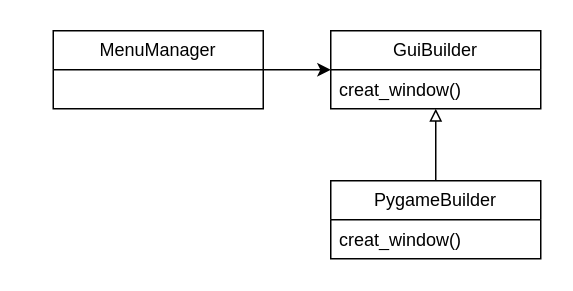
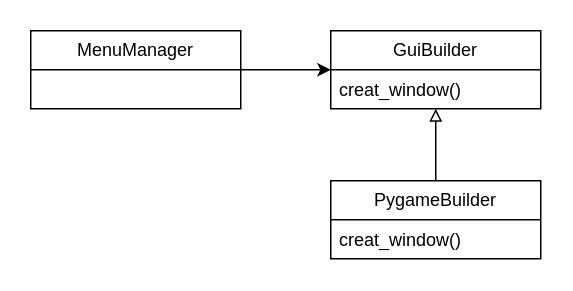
(158, 70) -> (136, 70)
